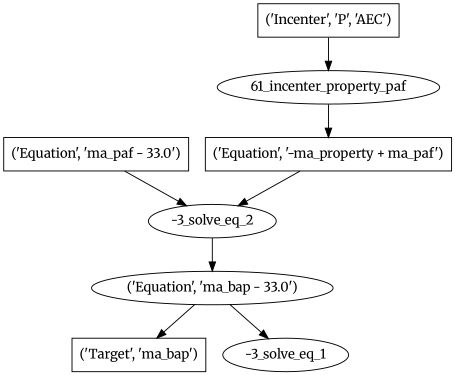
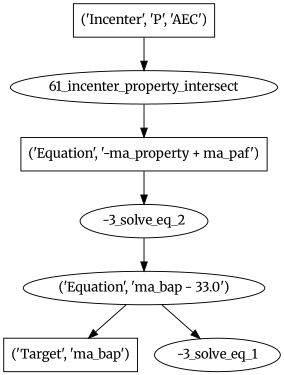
(328, 87) -> (144, 87)
(96, 154) -> none
